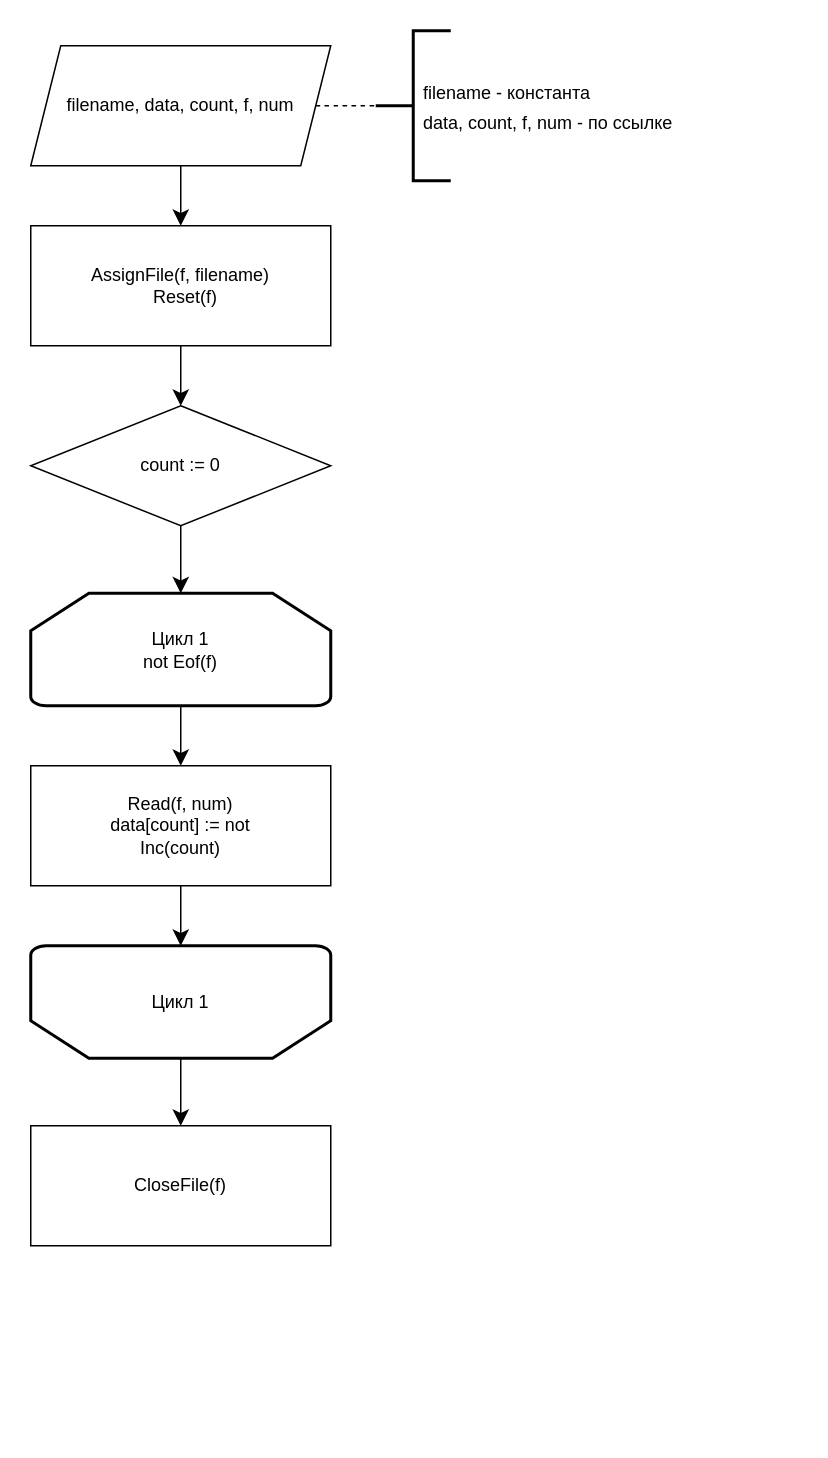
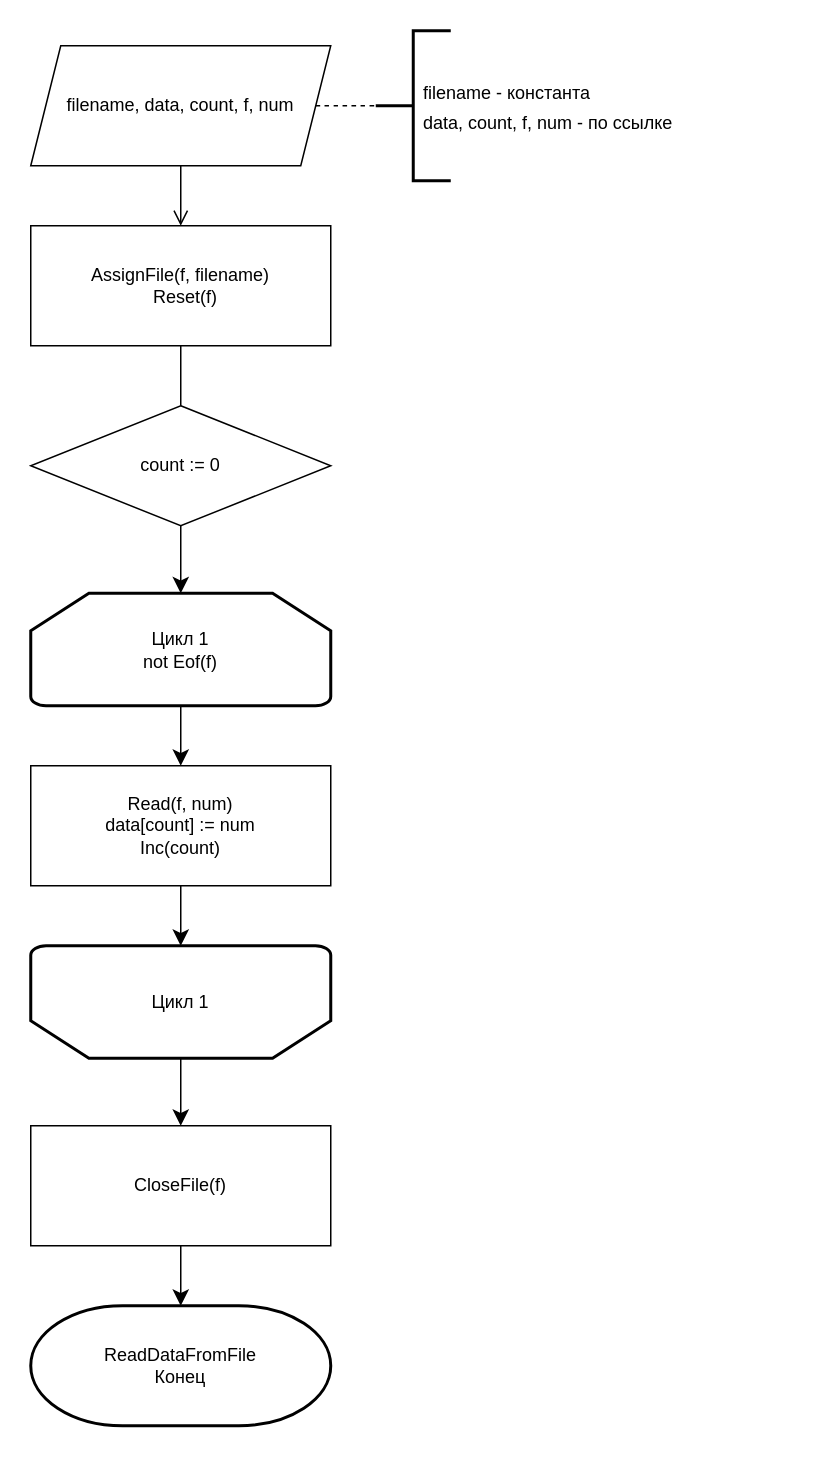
(181, 212) -> (181, 216)
(181, 392) -> (181, 396)
(181, 826) -> (181, 826)
none -> (181, 1270)
none -> (181, 1366)
